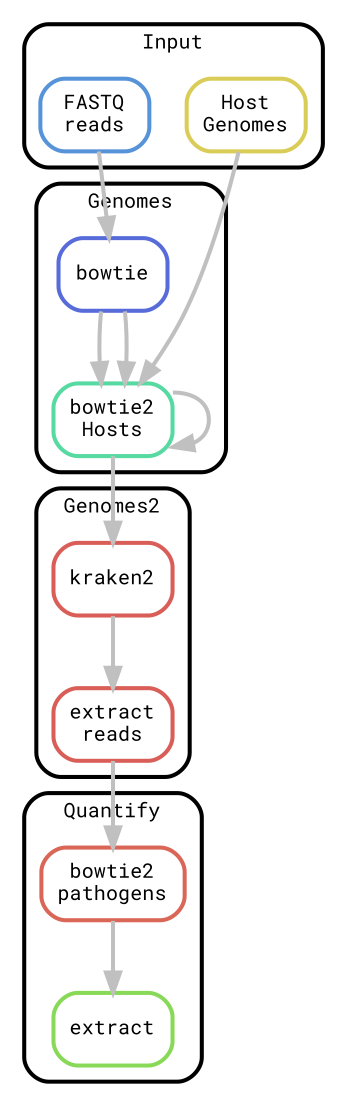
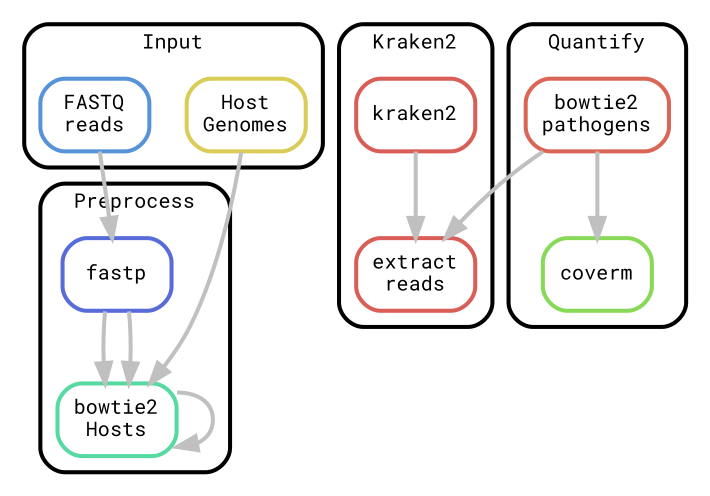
(131, 203) -> (135, 203)
(113, 274) -> (117, 274)
(113, 501) -> none
(113, 508) -> (416, 43)
(113, 805) -> (521, 167)
(113, 1029) -> (597, 274)
